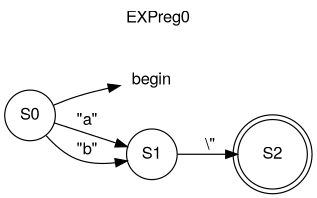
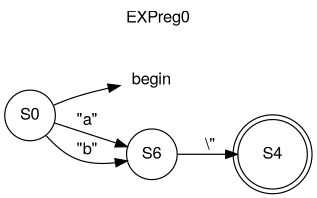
(152, 154) -> (152, 154)
(273, 154) -> (273, 154)
